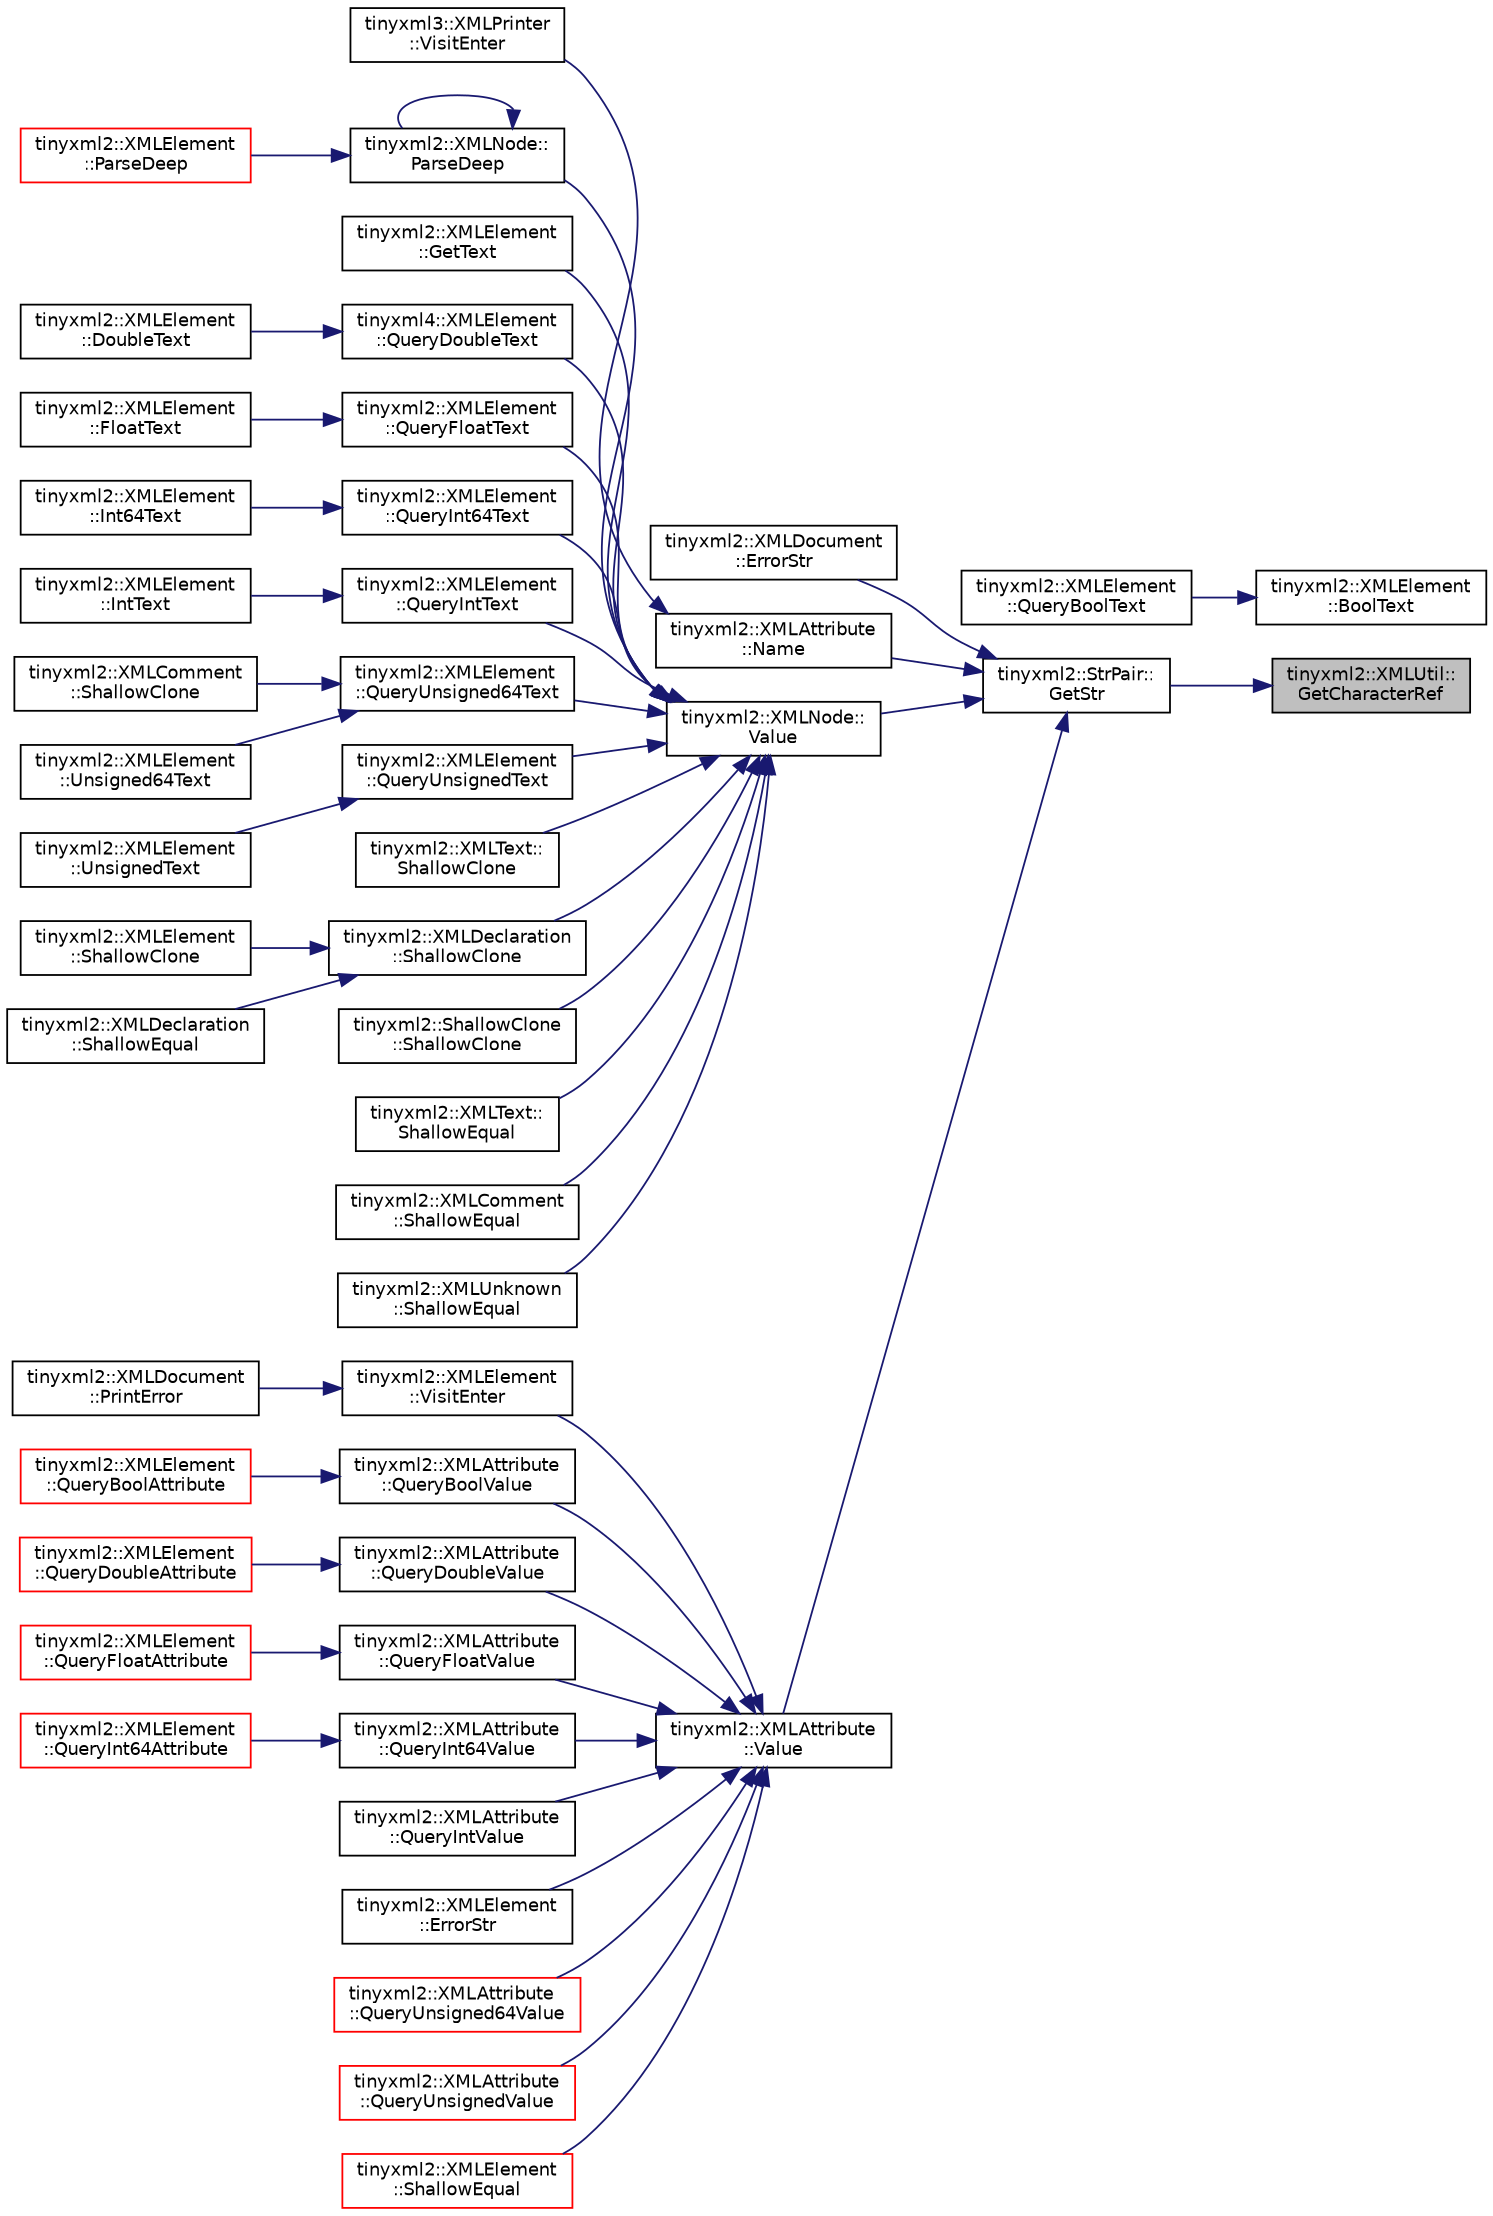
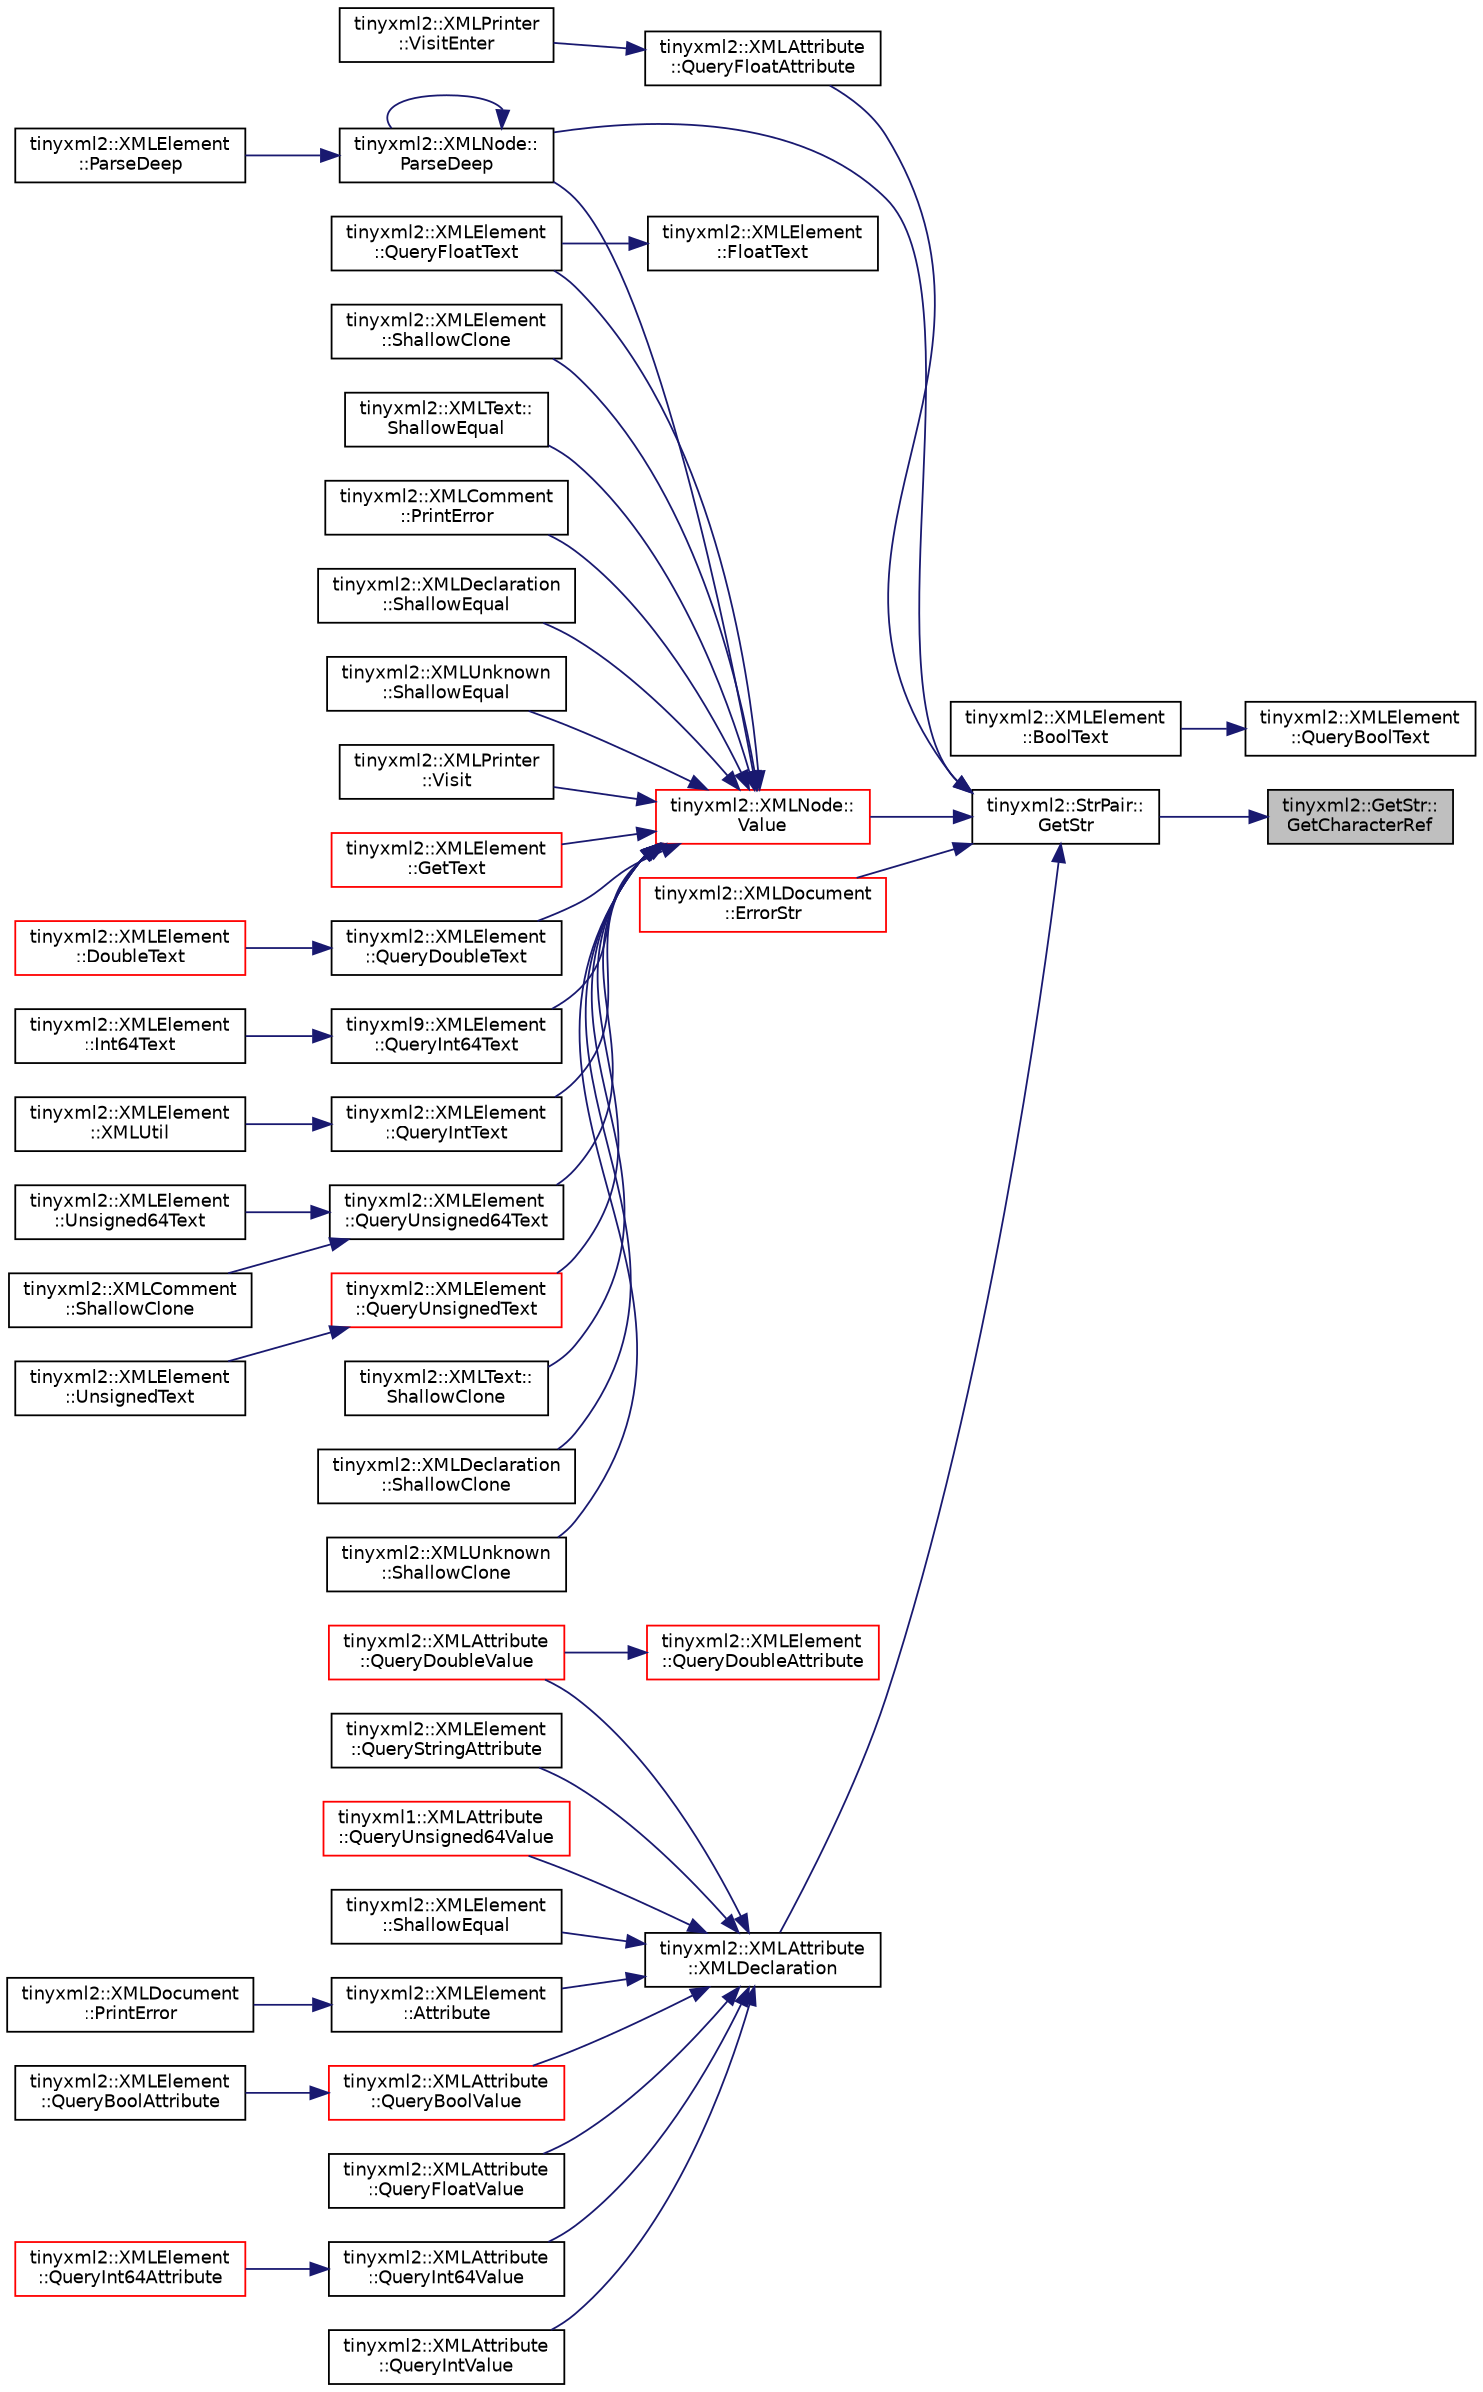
(457, 35) -> (447, 35)
(136, 155) -> (130, 155)
(457, 244) -> (447, 860)
none -> (920, 291)
(136, 332) -> (130, 948)
(457, 332) -> (447, 948)
(287, 420) -> (592, 244)
(457, 508) -> (447, 1036)
(774, 553) -> (763, 905)
(136, 596) -> (130, 1124)
(1215, 598) -> (1204, 729)
(774, 641) -> (763, 58)
(1371, 686) -> (1360, 817)
(774, 729) -> (763, 817)
none -> (447, 772)
(457, 772) -> (447, 1300)
(281, 948) -> (689, 547)
(288, 995) -> (643, 690)
(457, 1036) -> (447, 1564)
(457, 1212) -> (447, 508)
(457, 1388) -> (447, 2005)
(136, 1476) -> (130, 2093)
(457, 1476) -> (447, 2093)
(286, 1564) -> (596, 1653)
(457, 1564) -> (447, 1653)
(136, 1653) -> none
(774, 1741) -> (763, 1960)
(457, 1917) -> (447, 1741)
(457, 2005) -> (447, 1829)
(457, 2093) -> none
(457, 2181) -> (447, 1917)
